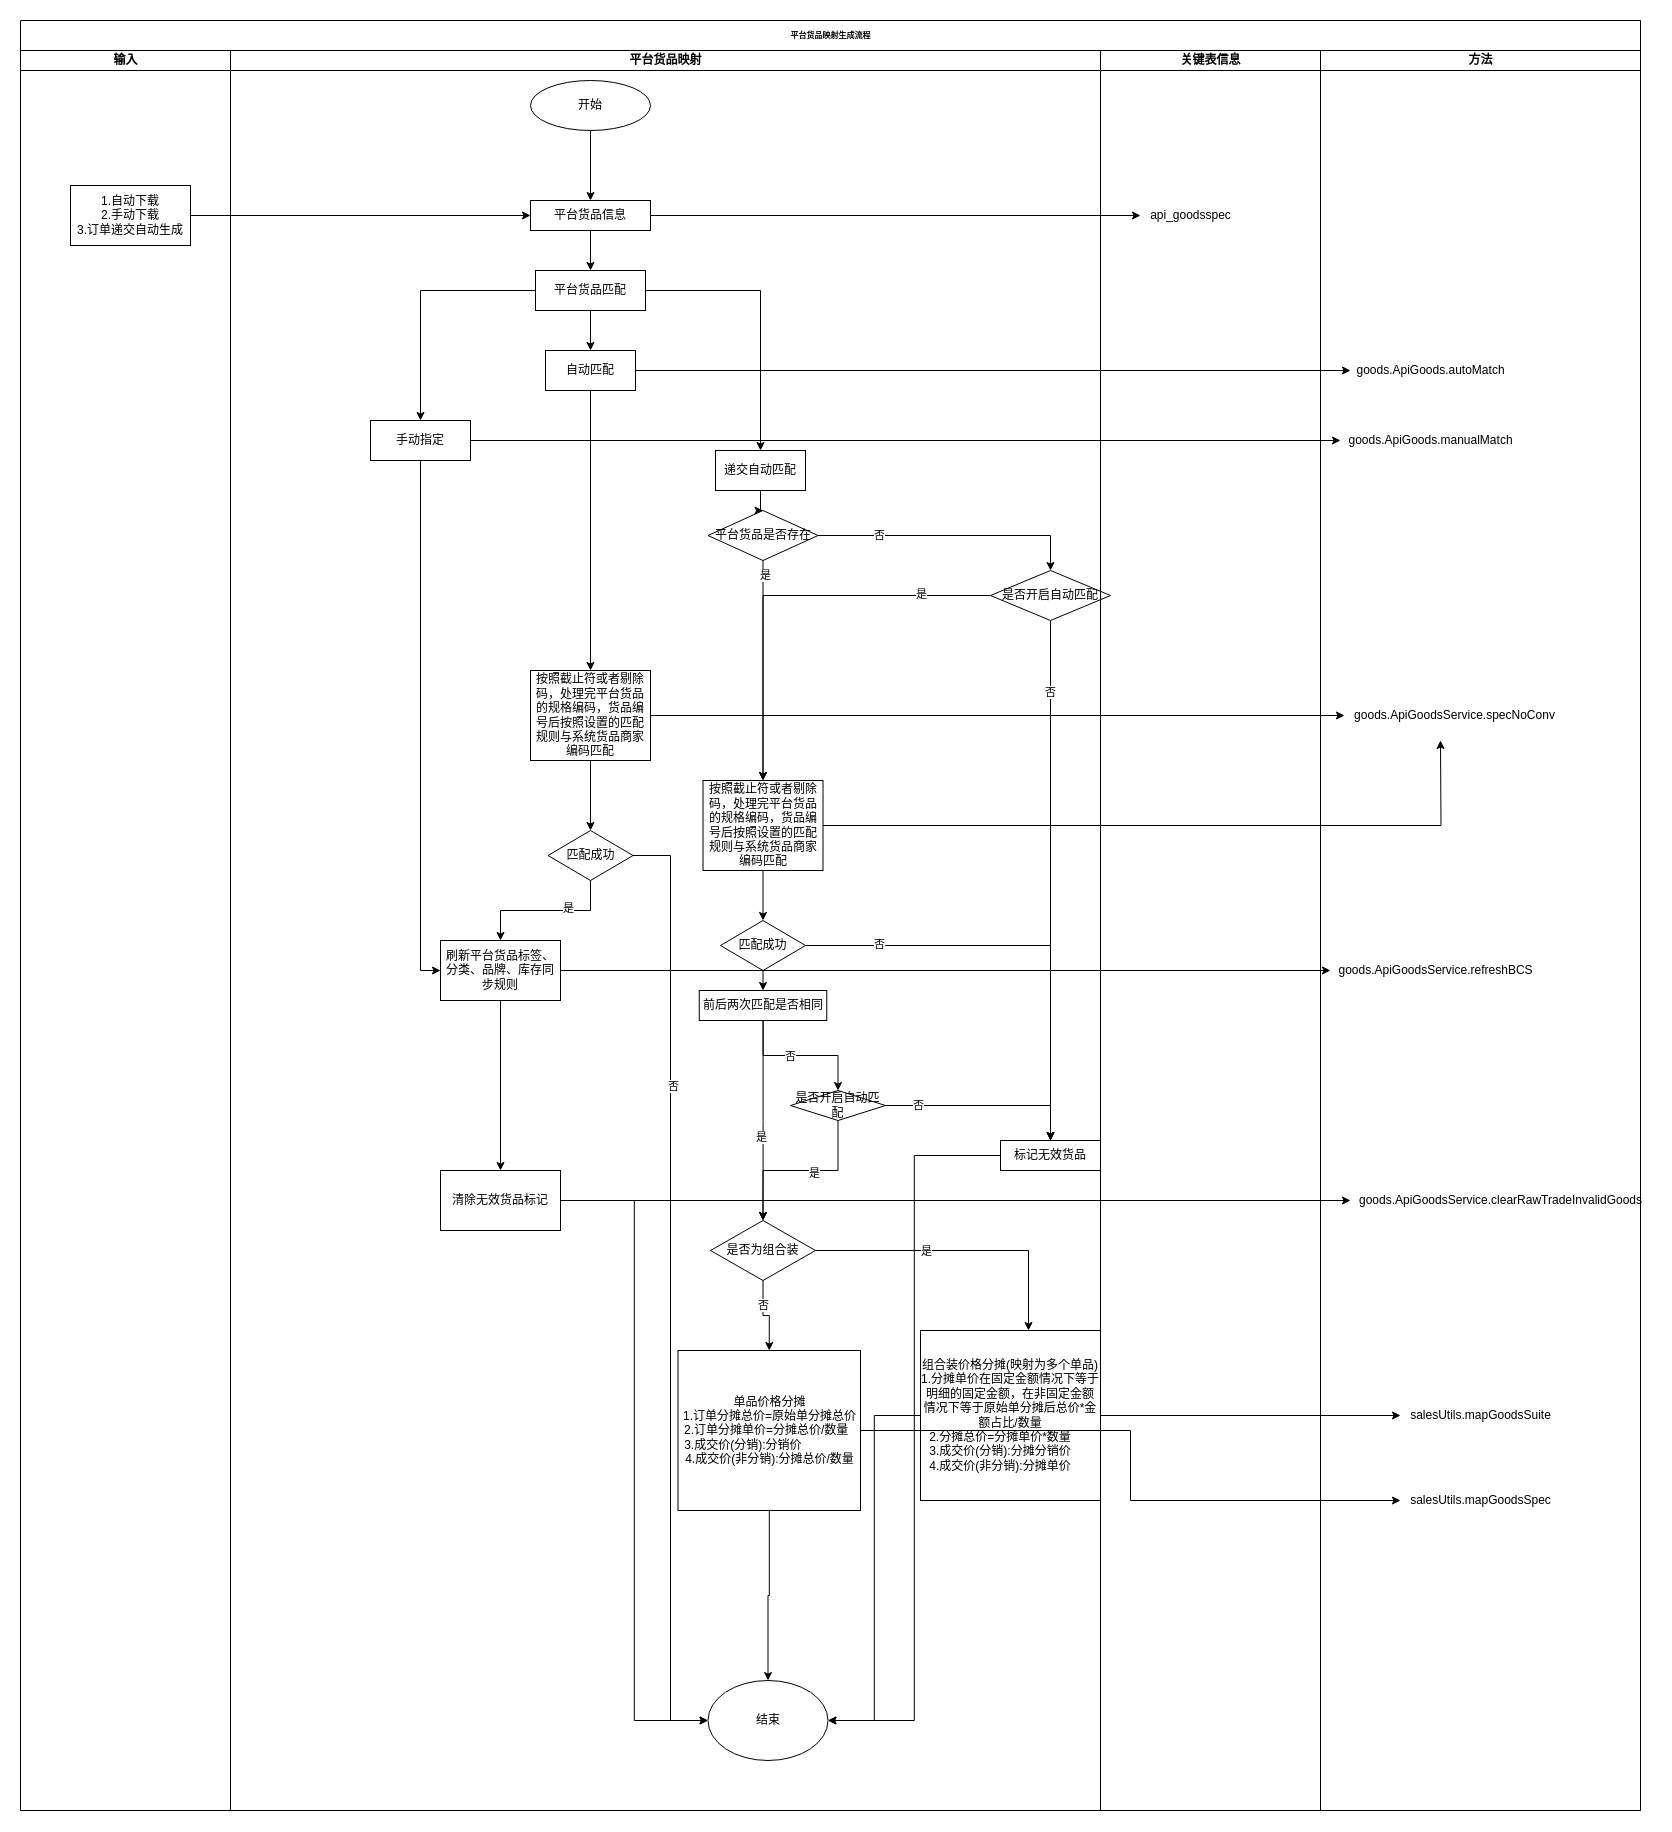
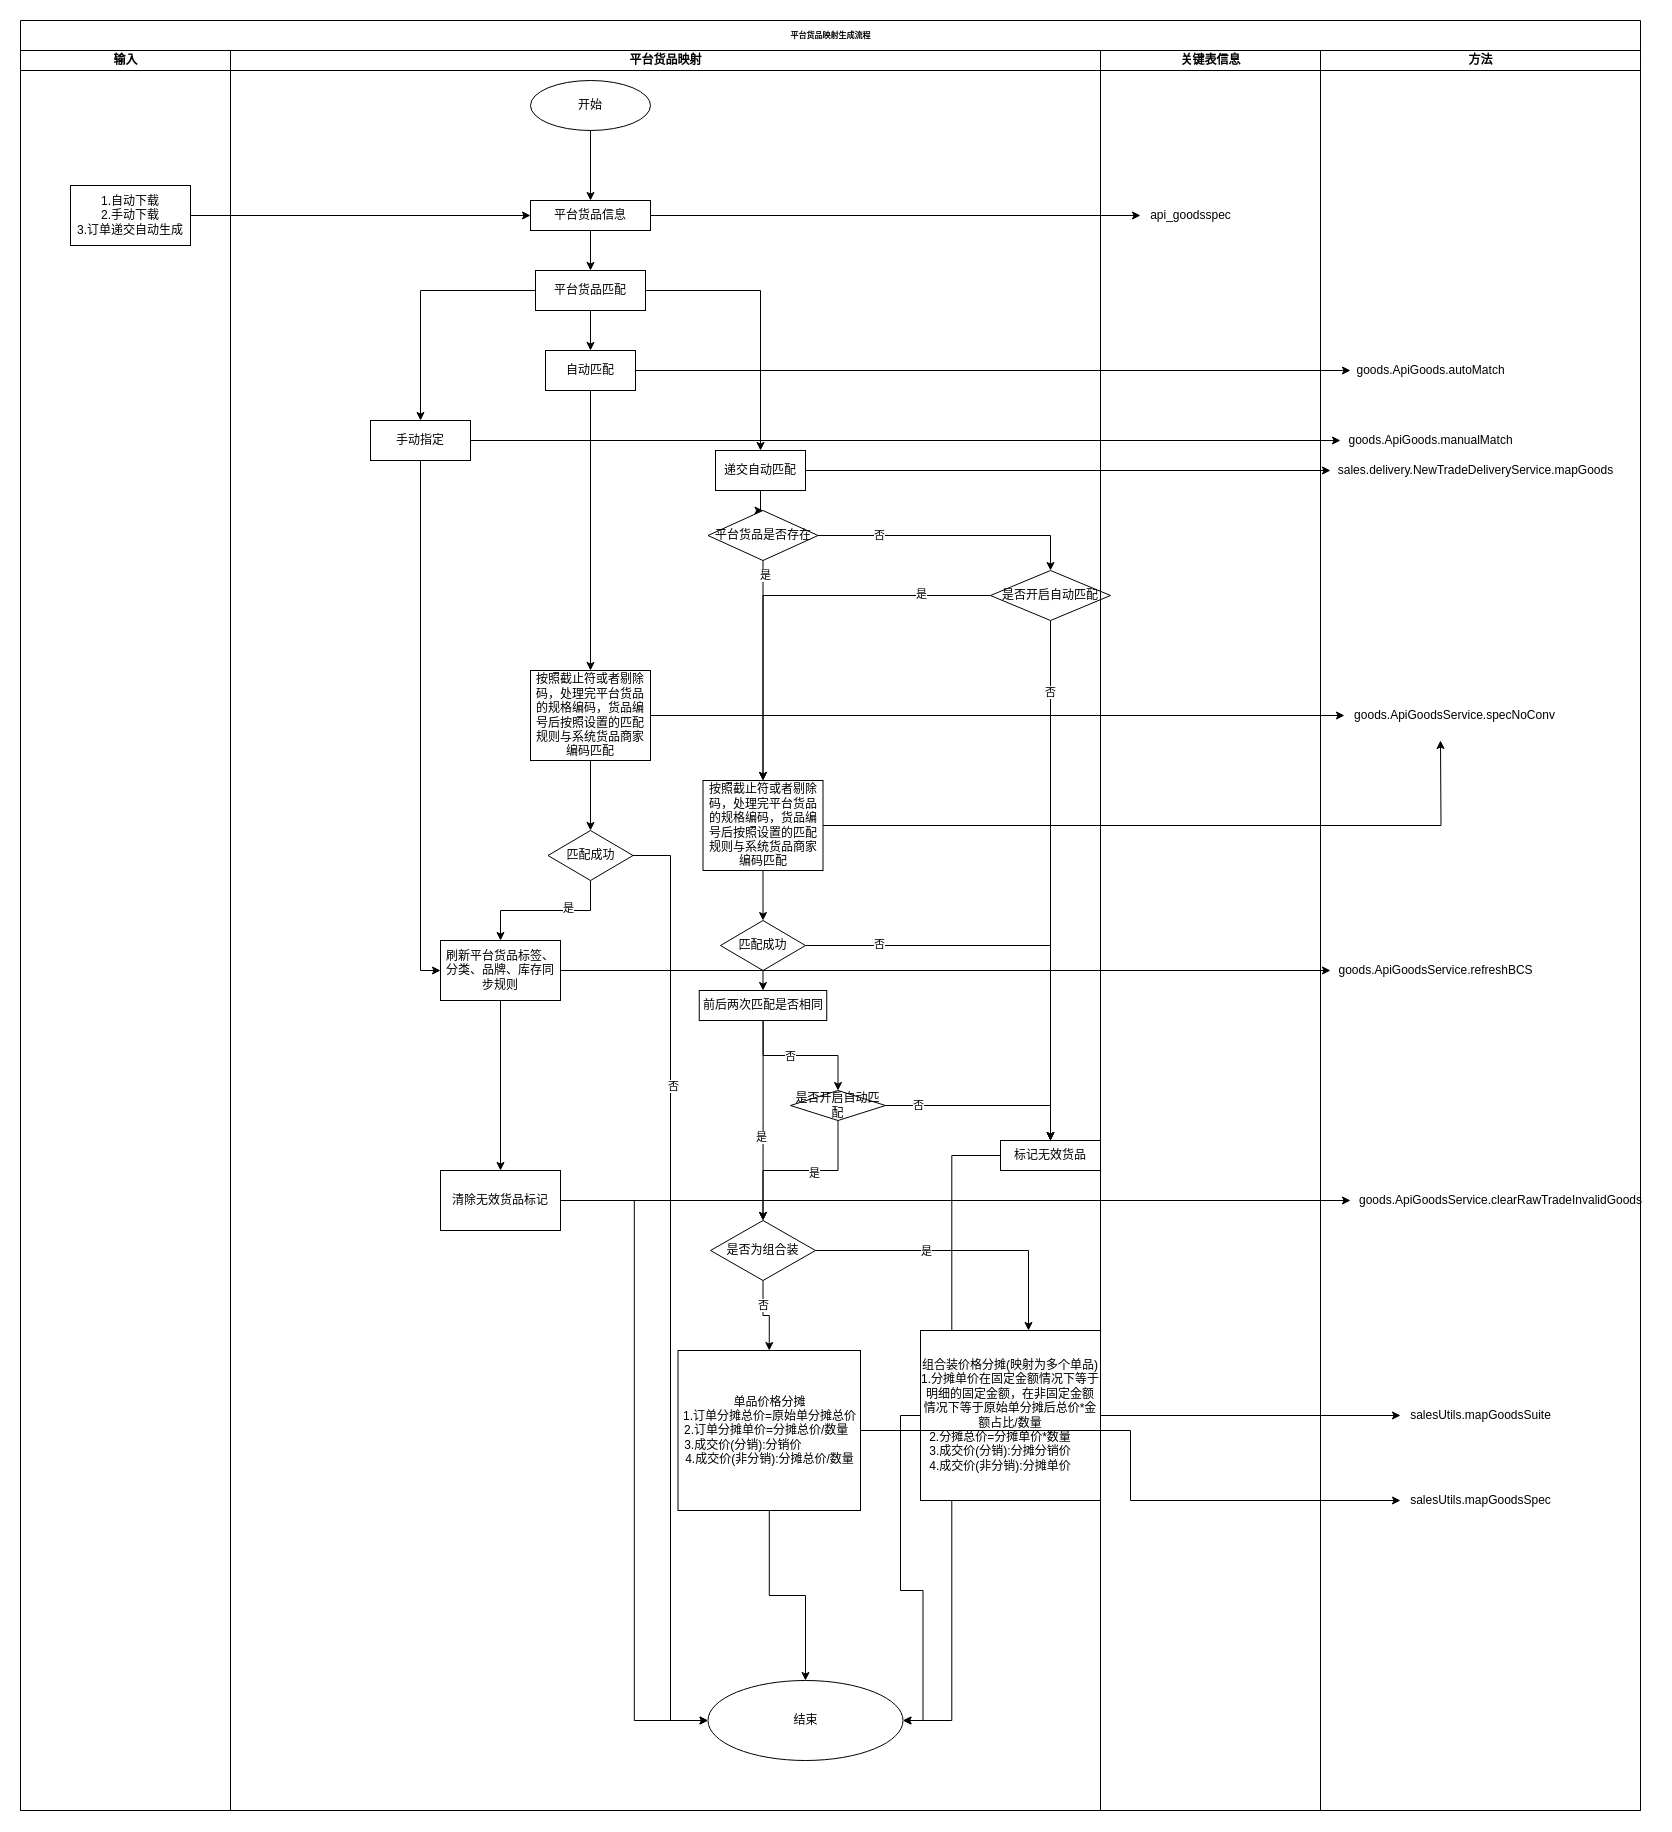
none -> (1065, 471)
none -> (1476, 471)
(768, 1721) -> (806, 1721)
